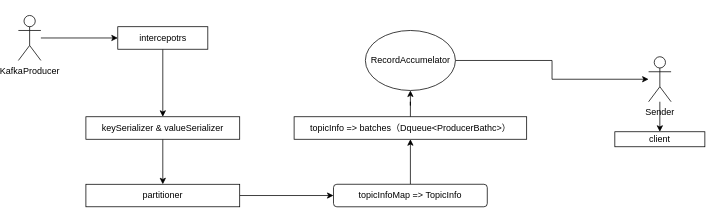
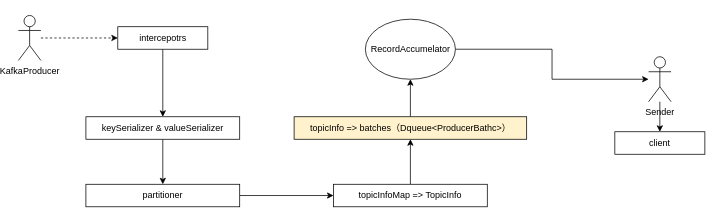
(77, 38) -> (77, 38)
(410, 60) -> (410, 49)
(410, 128) -> (410, 128)
(660, 139) -> (660, 143)
(410, 195) -> (410, 195)
